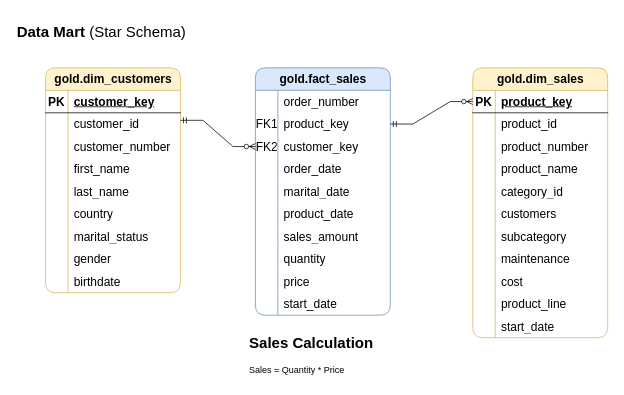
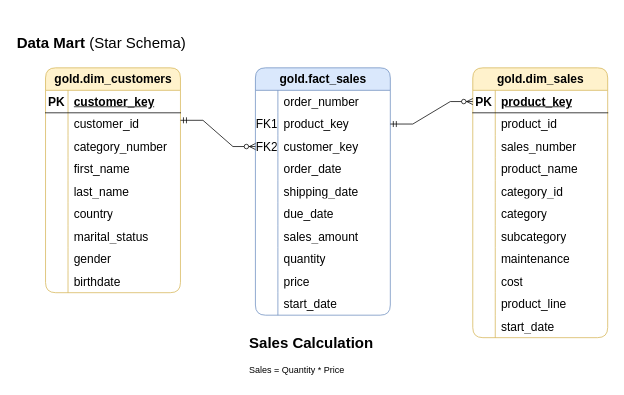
(124, 30) -> (124, 42)
(124, 147) -> (124, 147)
(548, 147) -> (540, 147)
(321, 192) -> (324, 192)
(324, 214) -> (311, 214)
(532, 214) -> (528, 214)
